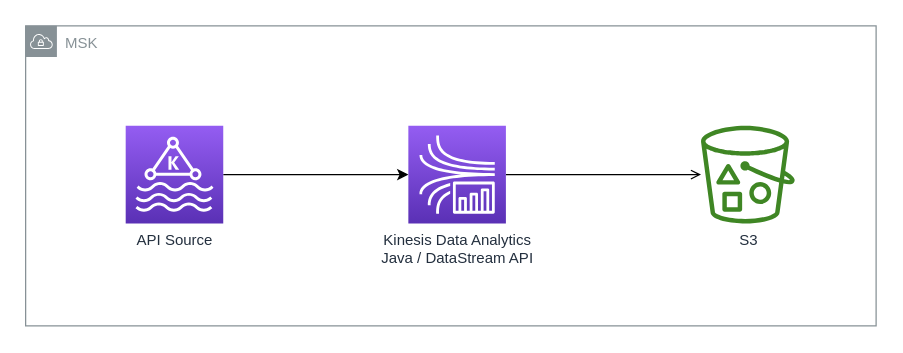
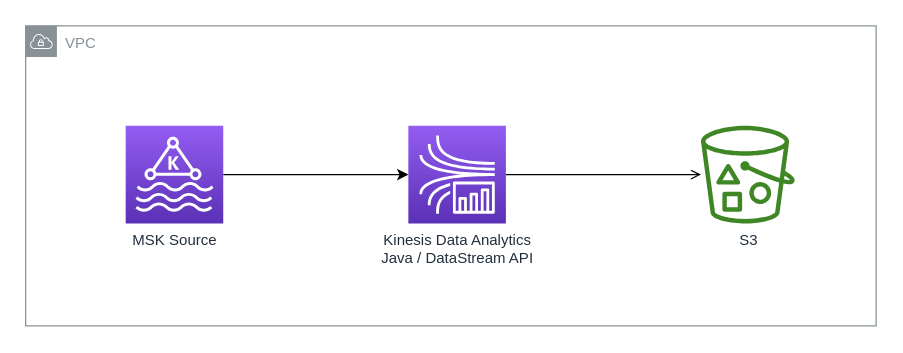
(78, 43) -> (78, 43)
(175, 241) -> (175, 241)
